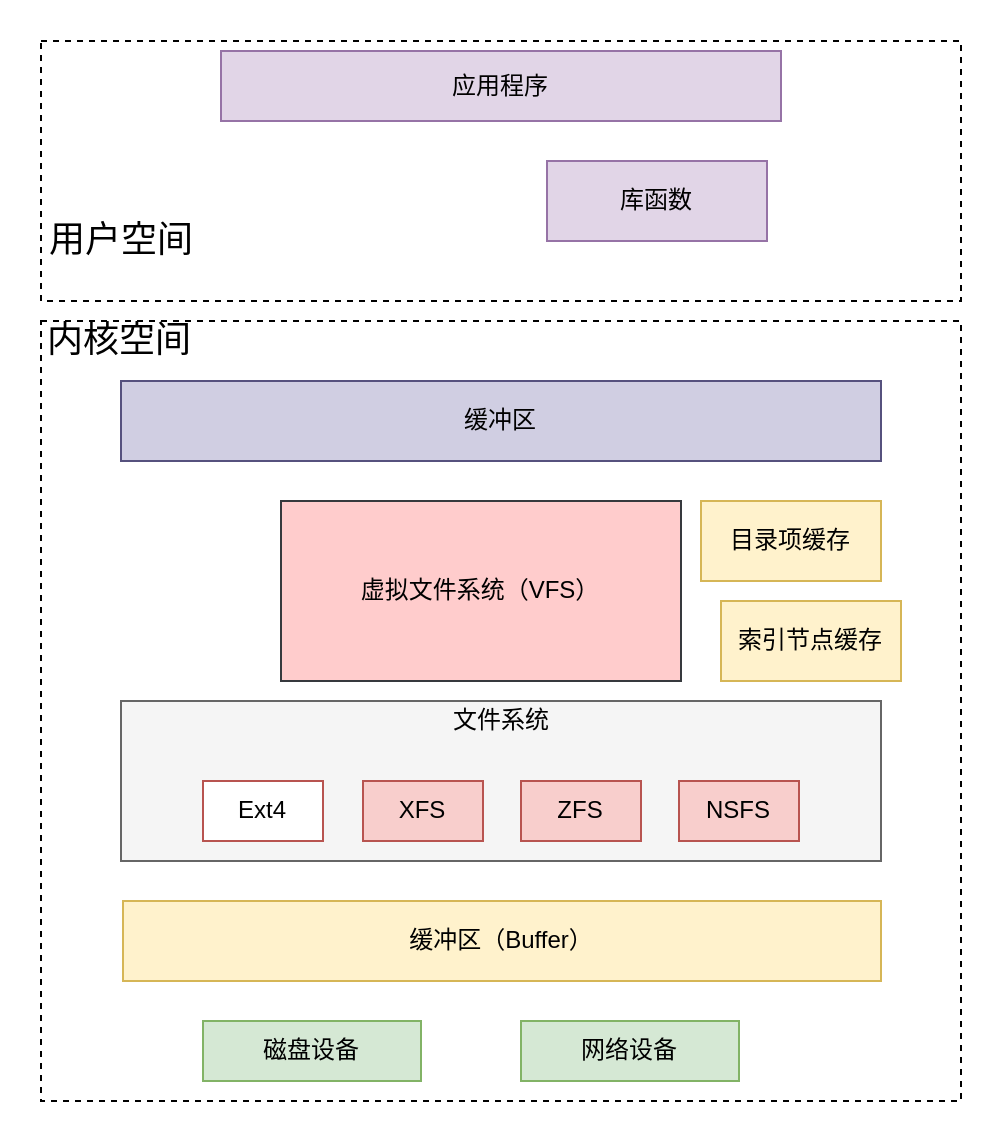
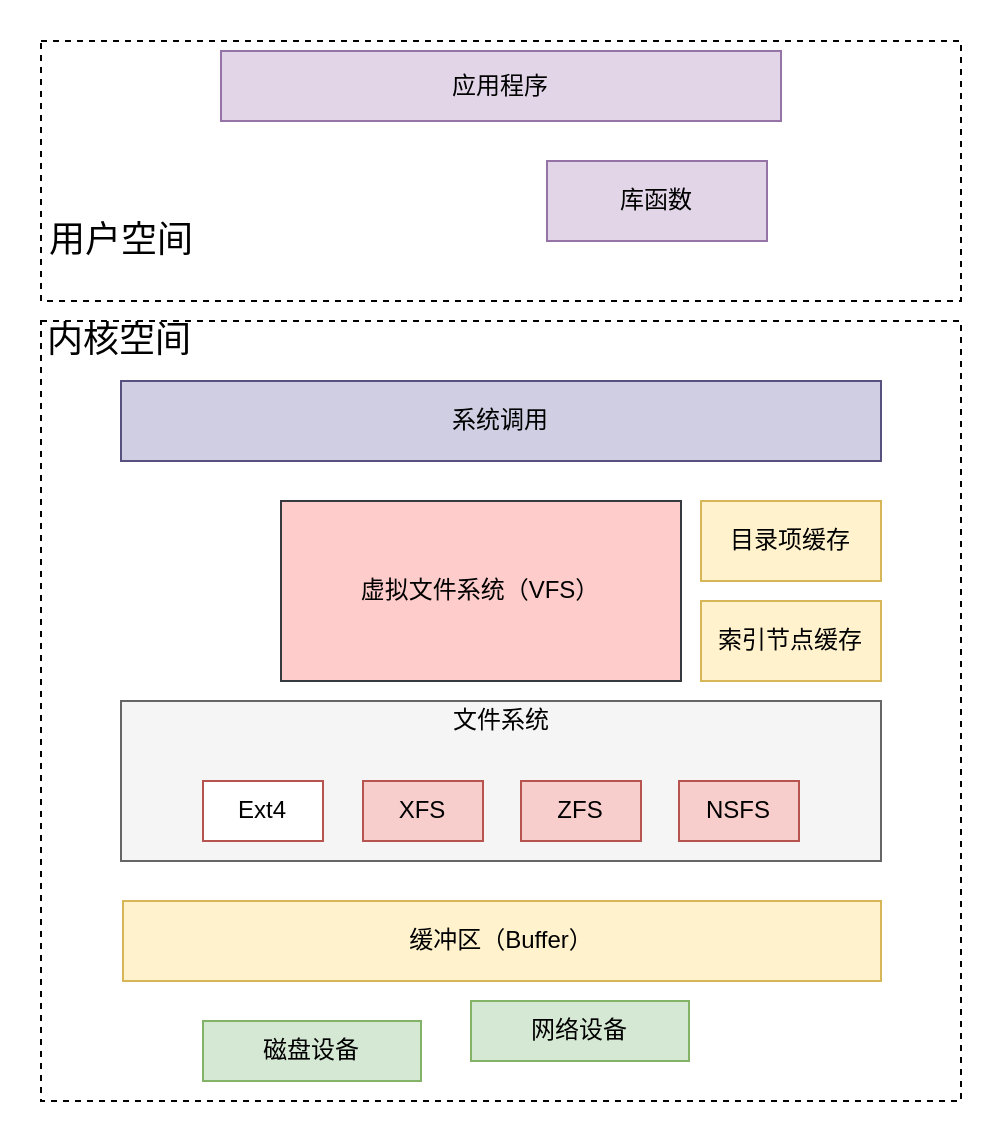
(501, 421) -> (501, 421)
(811, 641) -> (791, 641)
(630, 1051) -> (580, 1031)
